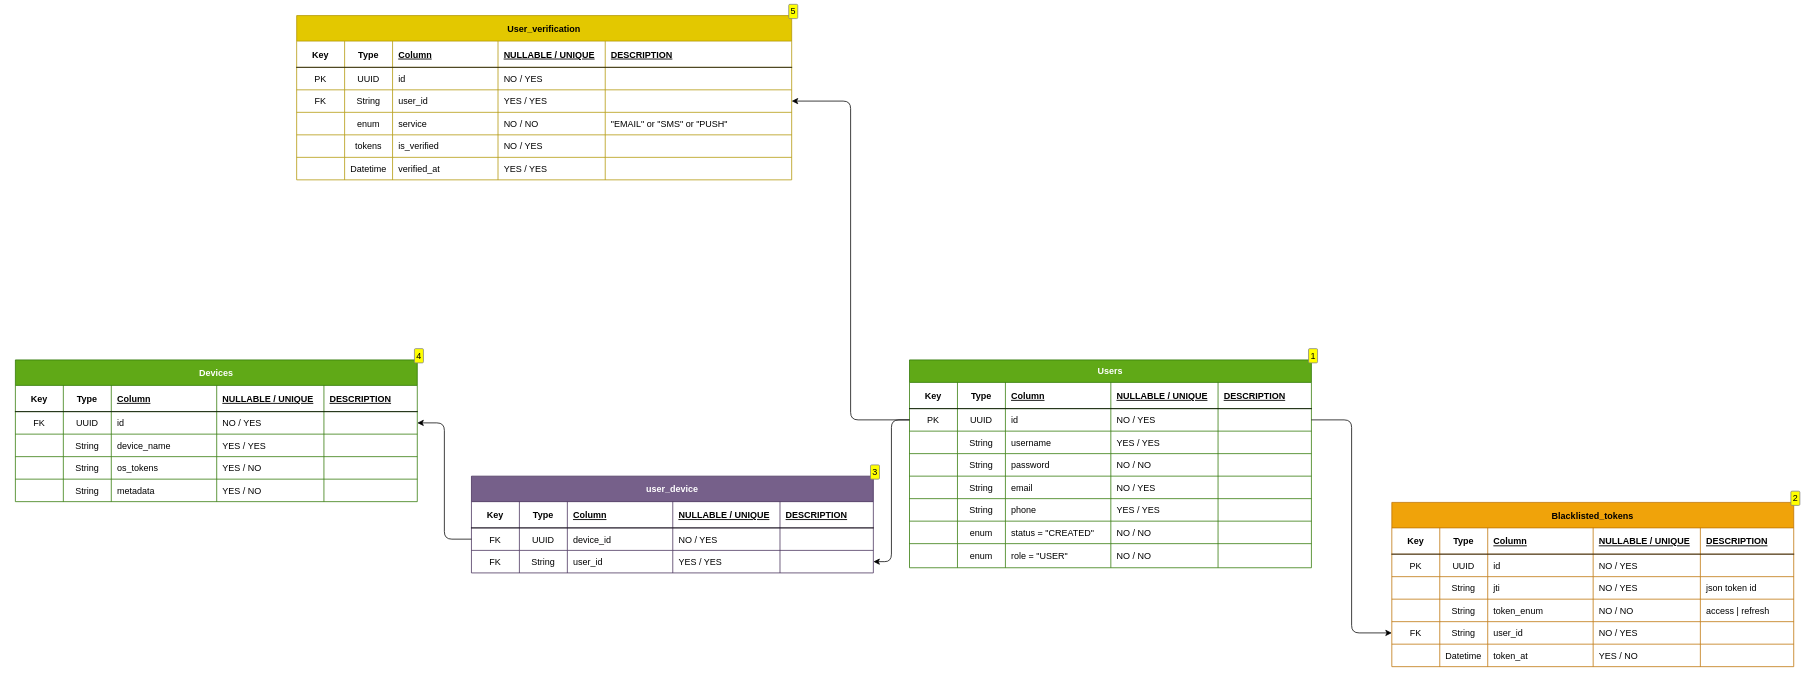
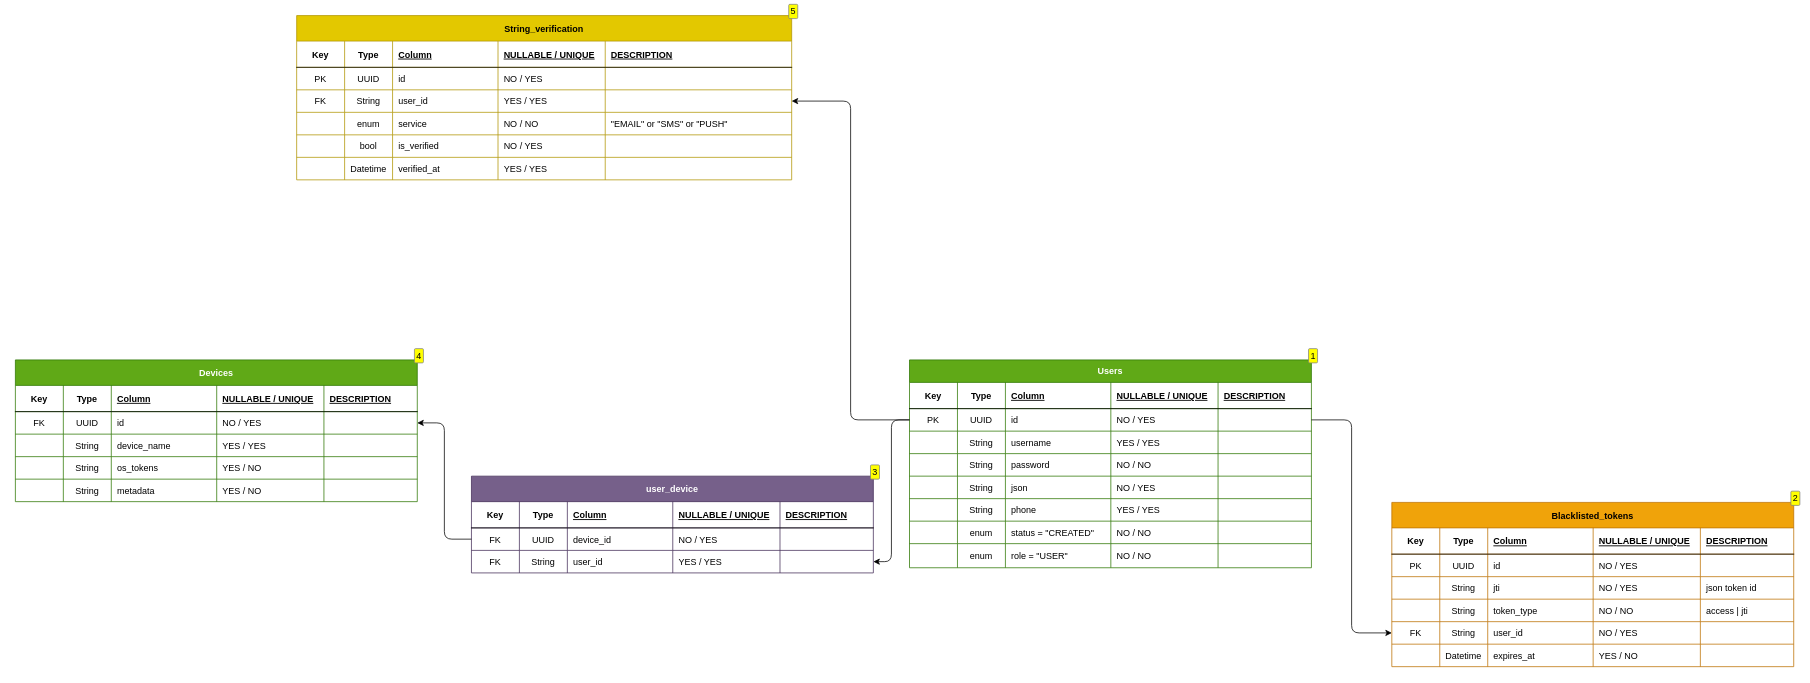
(544, 29) -> (544, 29)
(368, 146) -> (368, 146)
(1021, 488) -> (1021, 488)
(1518, 611) -> (1518, 611)
(1743, 611) -> (1731, 611)
(1513, 656) -> (1517, 656)
